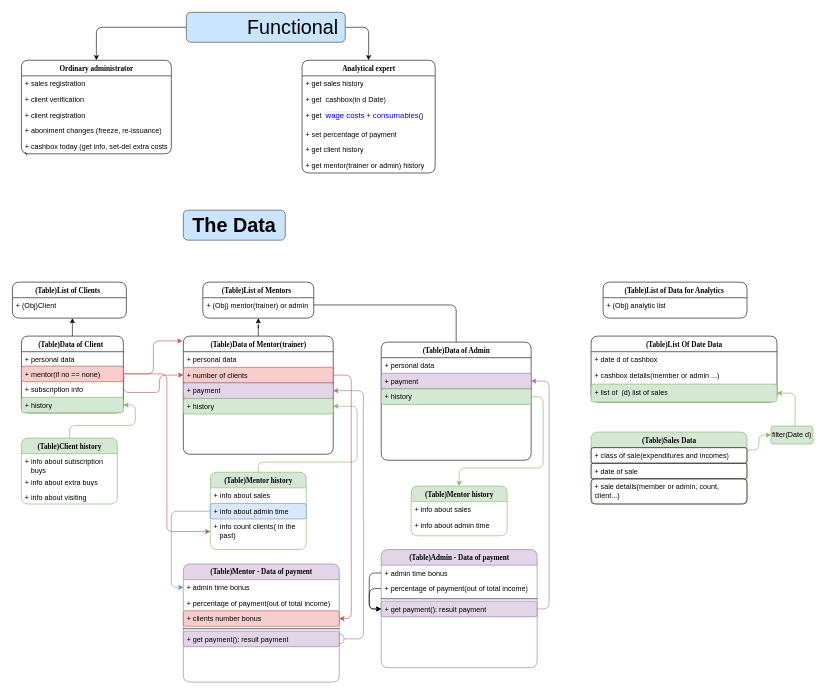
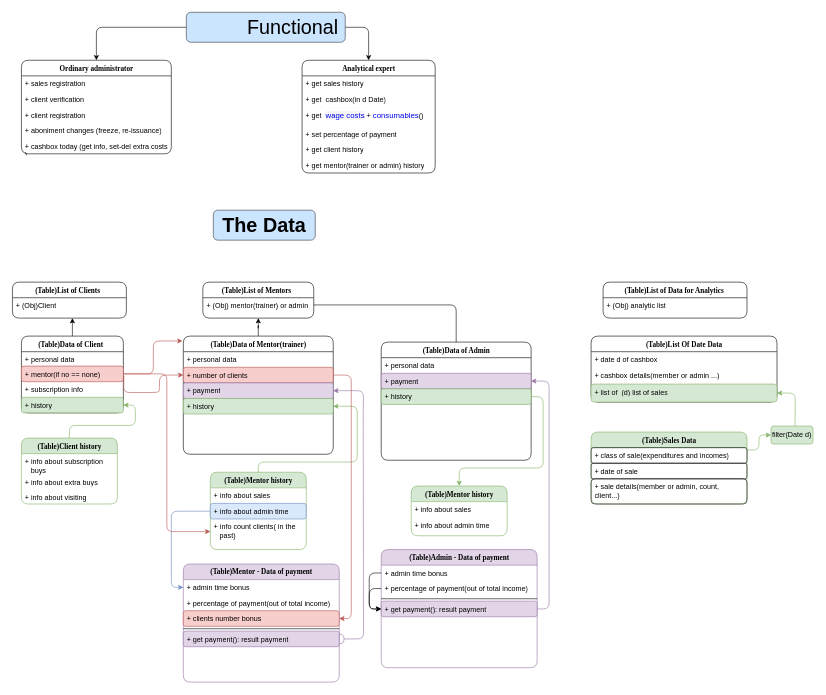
(234, 225) -> (264, 225)
